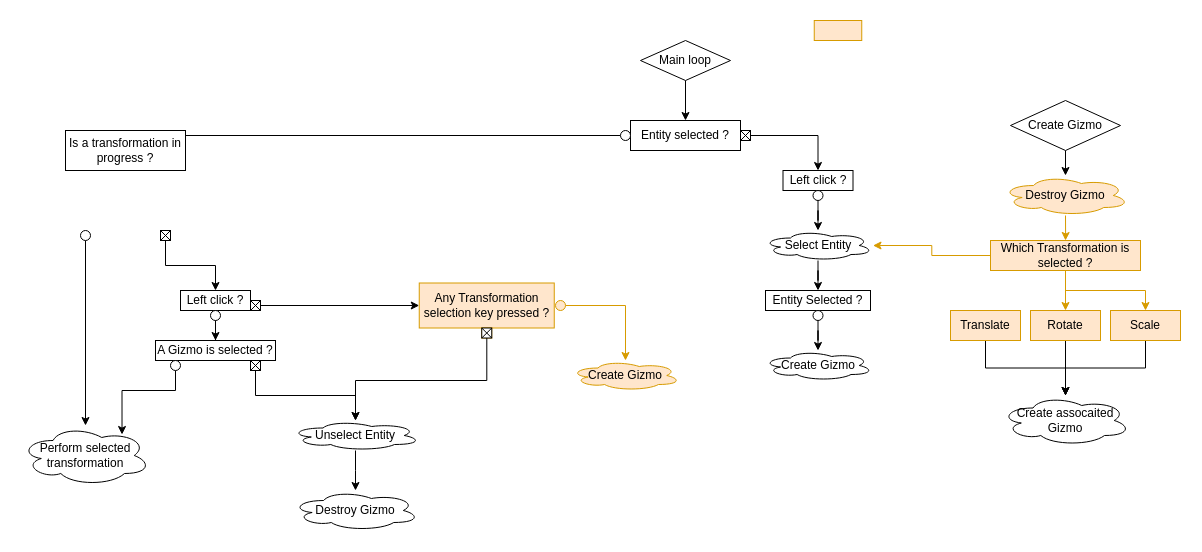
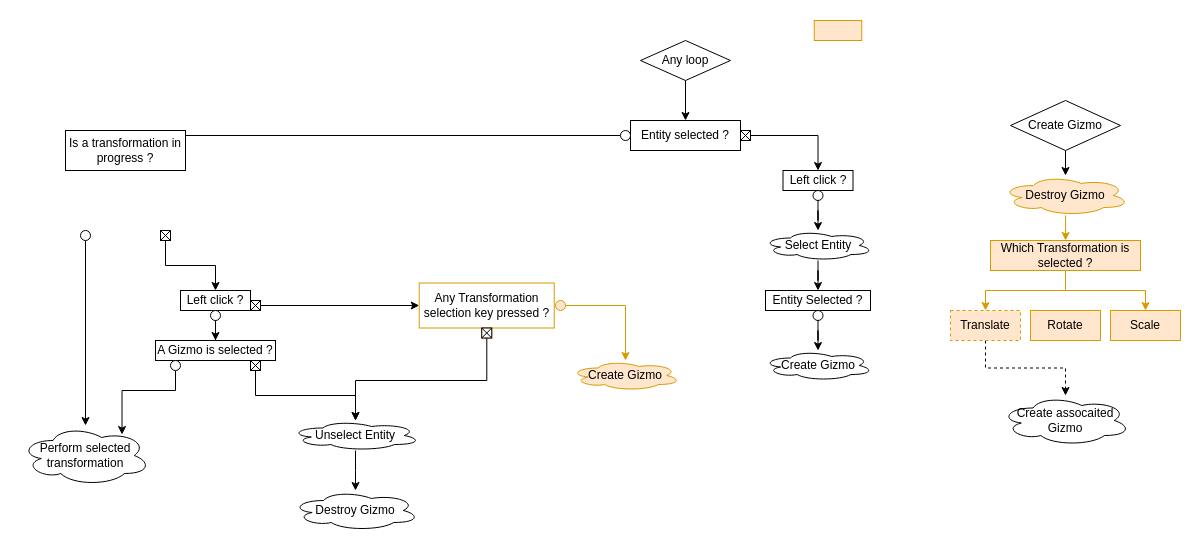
(686, 61) -> (686, 61)
(932, 254) -> (1018, 291)
(1066, 298) -> none
(487, 306) -> (487, 306)
(986, 326) -> (986, 326)
(1066, 353) -> none
(1011, 368) -> (1011, 368)
(1121, 368) -> none
